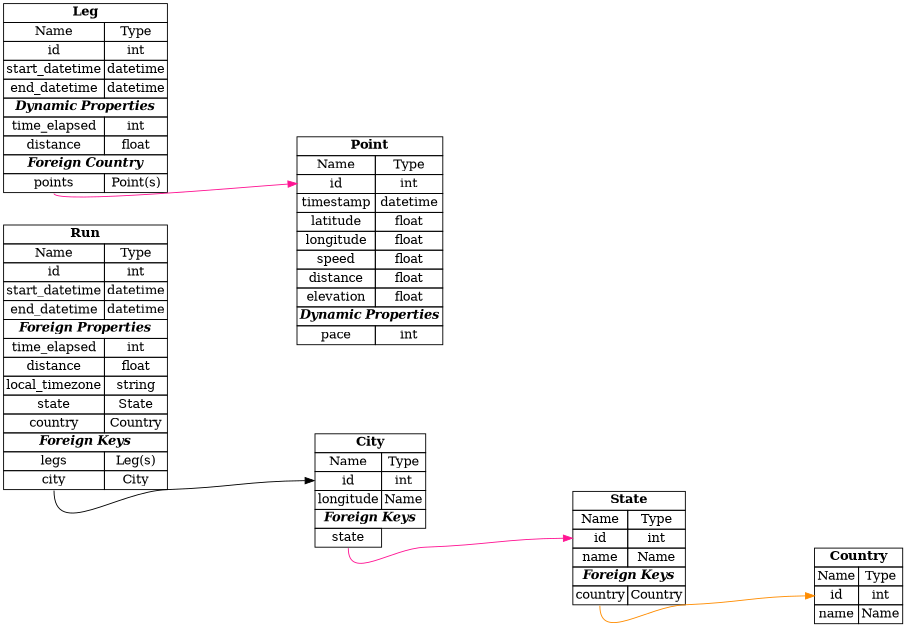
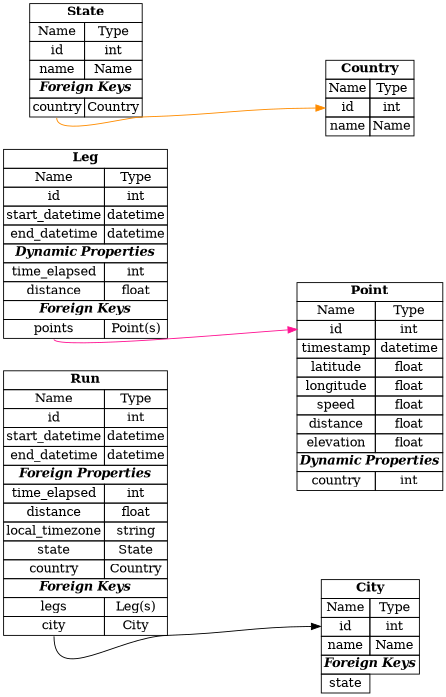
(85, 163) -> (85, 309)
(336, 335) -> (336, 481)
(348, 499) -> (346, 645)
(450, 546) -> none
